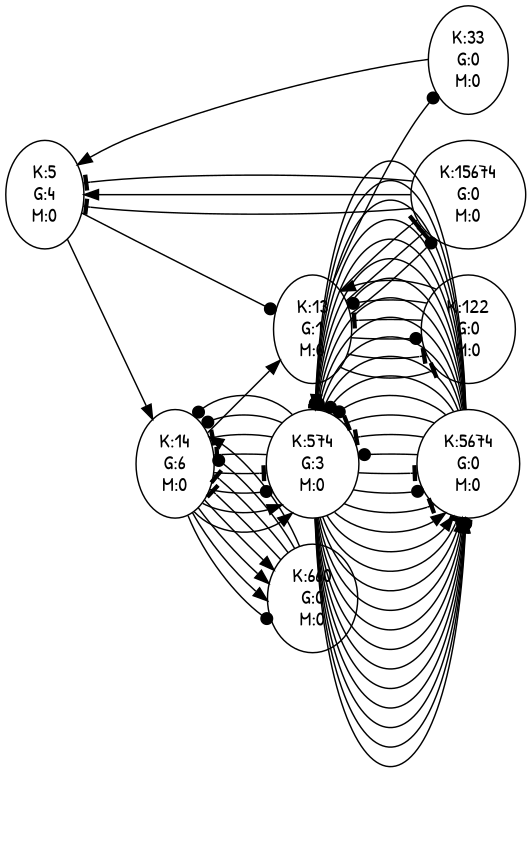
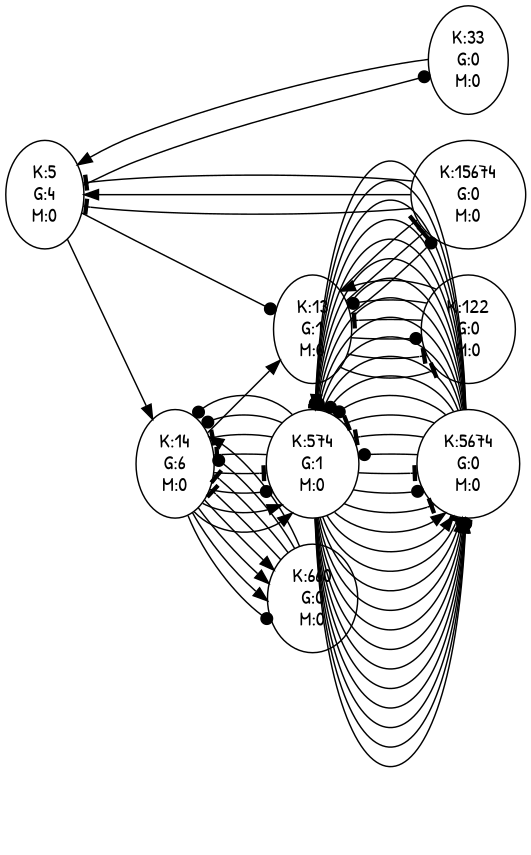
(398, 149) -> (248, 124)
(313, 464) -> (313, 464)
